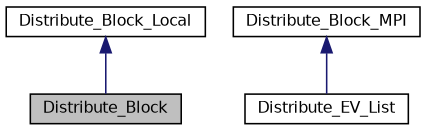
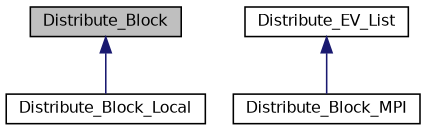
(106, 73) -> (106, 73)
(327, 73) -> (327, 73)
